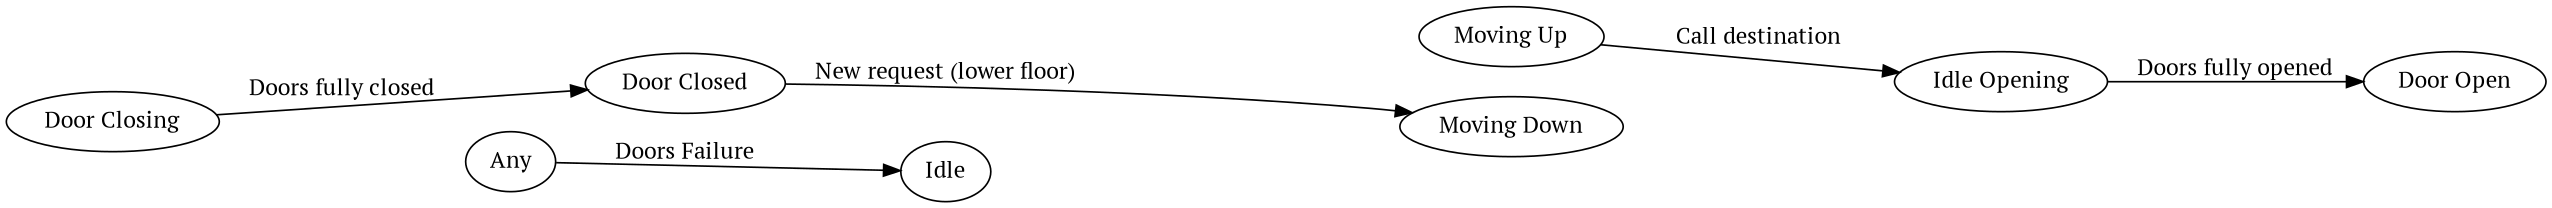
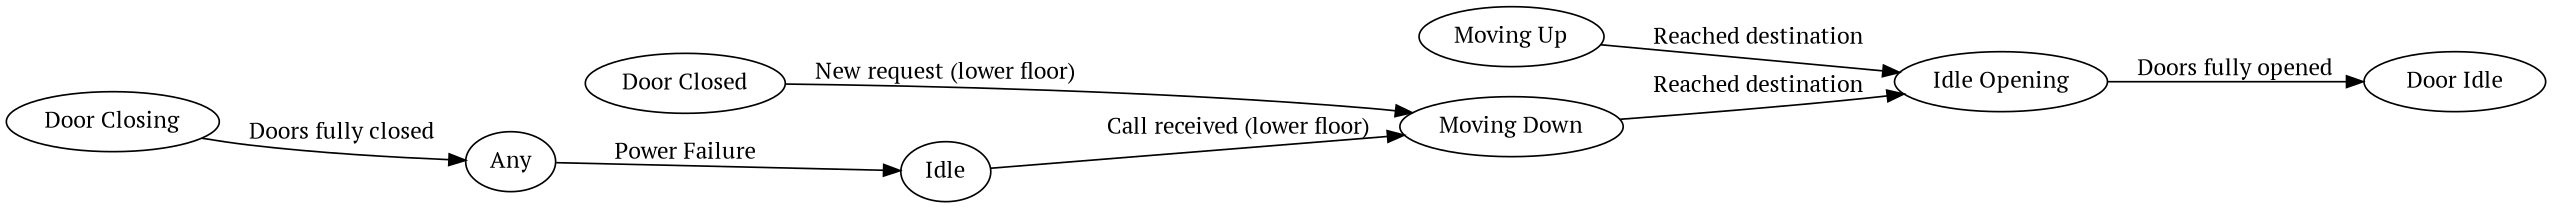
(1759, 38) -> (1759, 38)
(2455, 82) -> (2455, 82)
(393, 103) -> (325, 152)
none -> (1754, 109)
(685, 152) -> (685, 152)
none -> (1189, 152)
